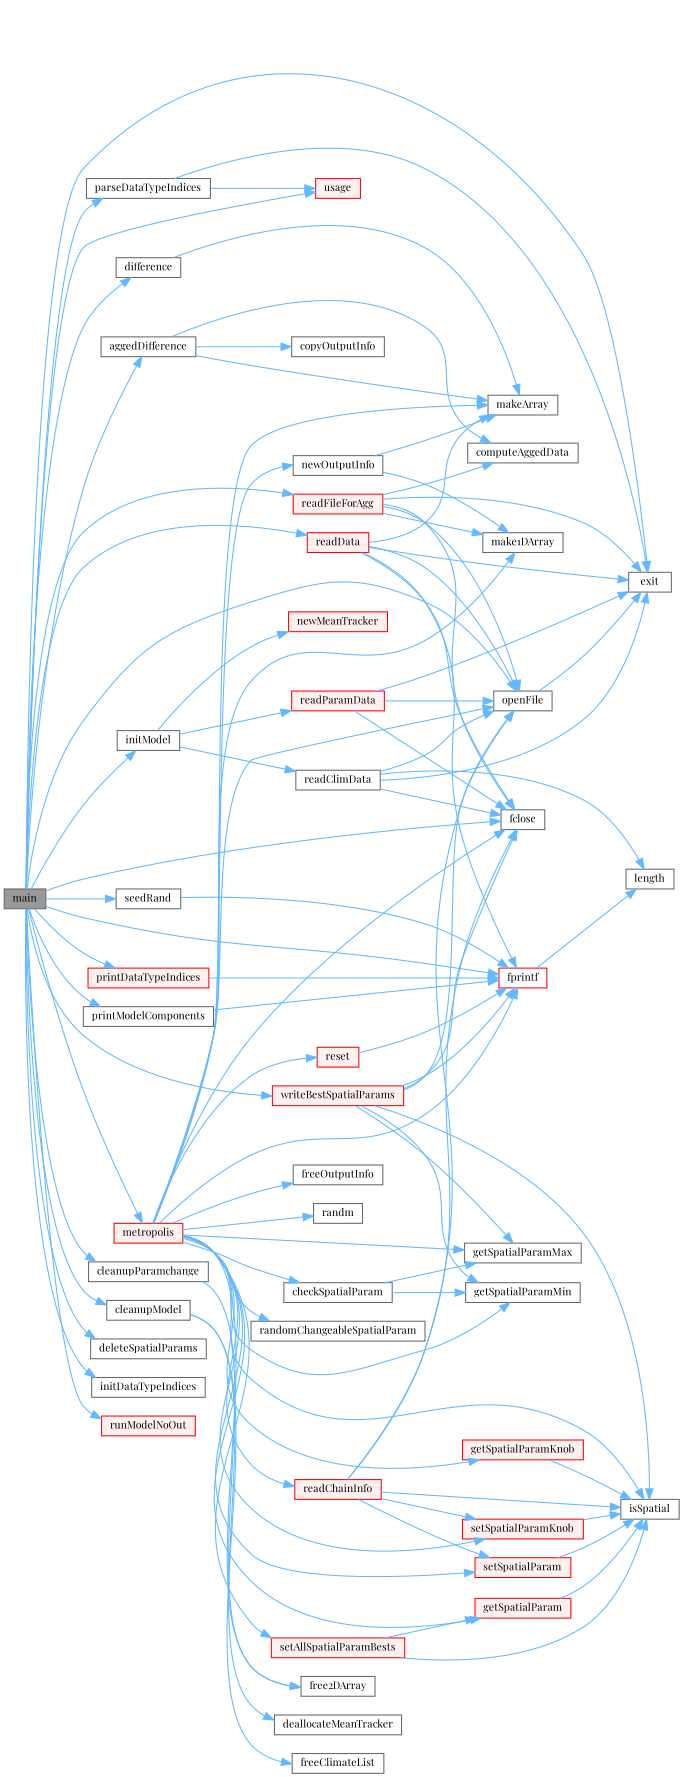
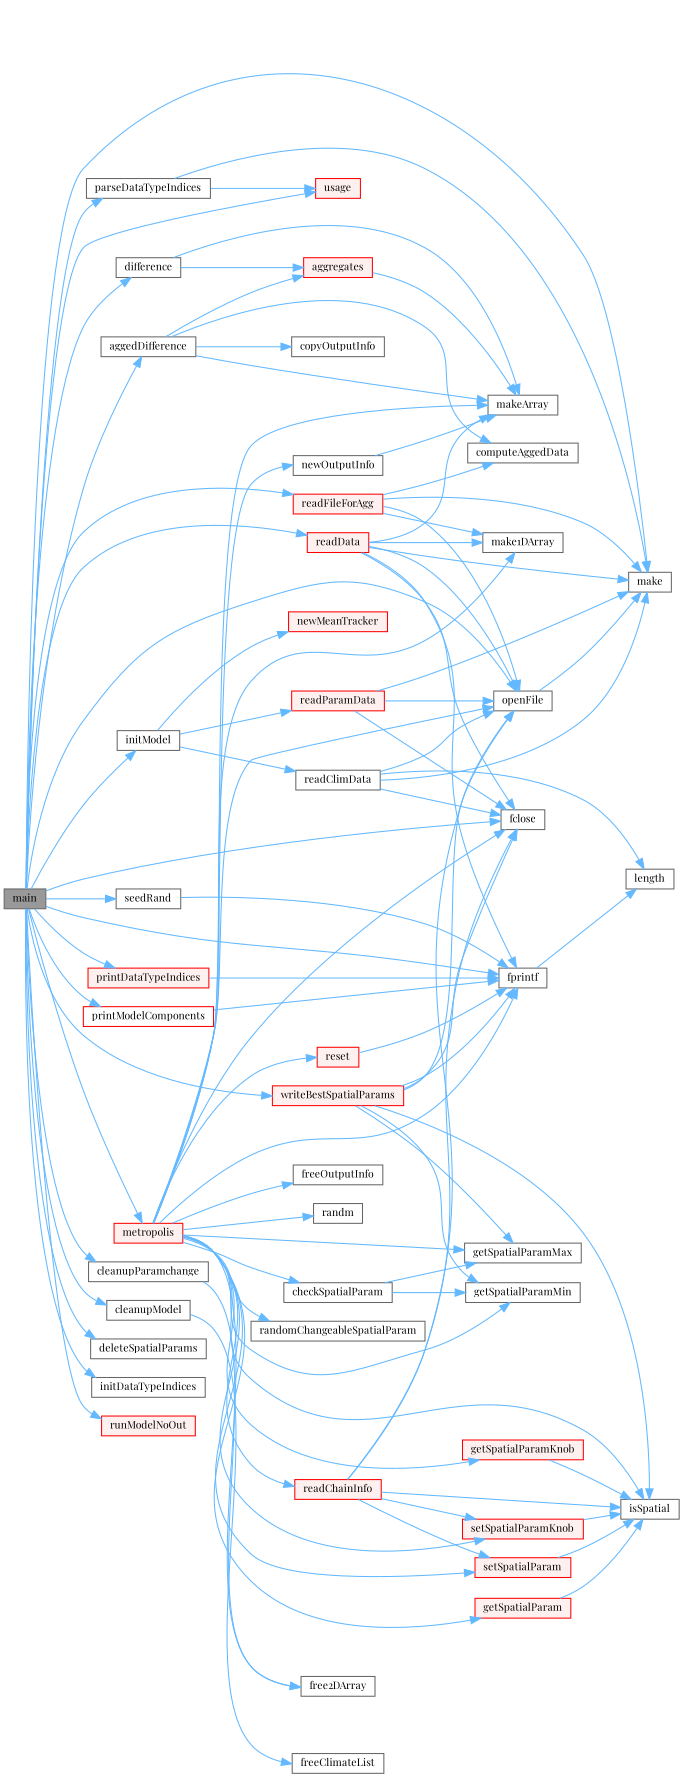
none -> (338, 268)
(435, 489) -> (420, 543)
(650, 582) -> (650, 582)
(453, 641) -> none
(523, 978) -> (523, 978)
(148, 1017) -> (148, 1017)
(338, 1648) -> none
(338, 1725) -> none
